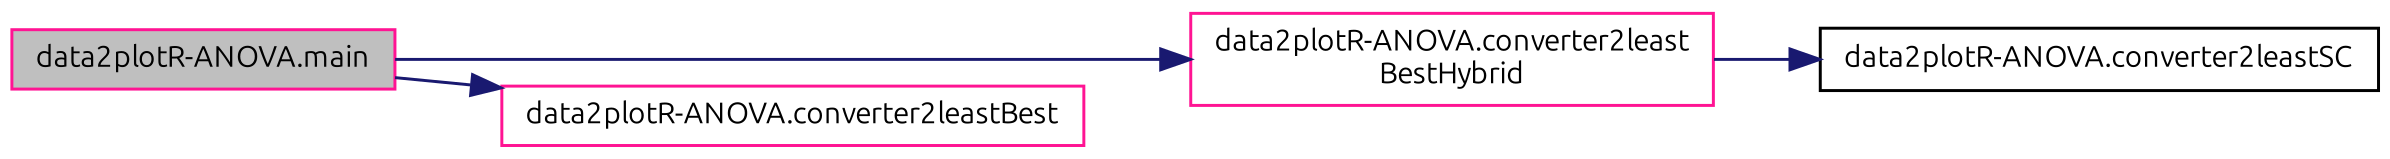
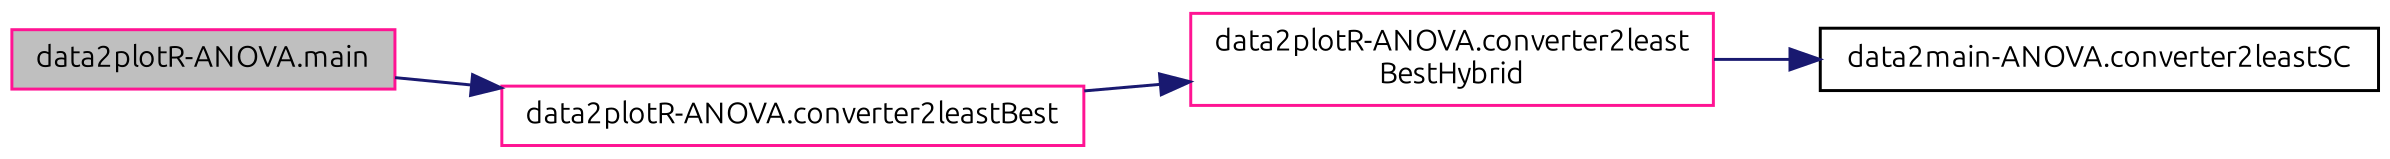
(778, 59) -> (1122, 88)
(2099, 59) -> (2099, 59)
